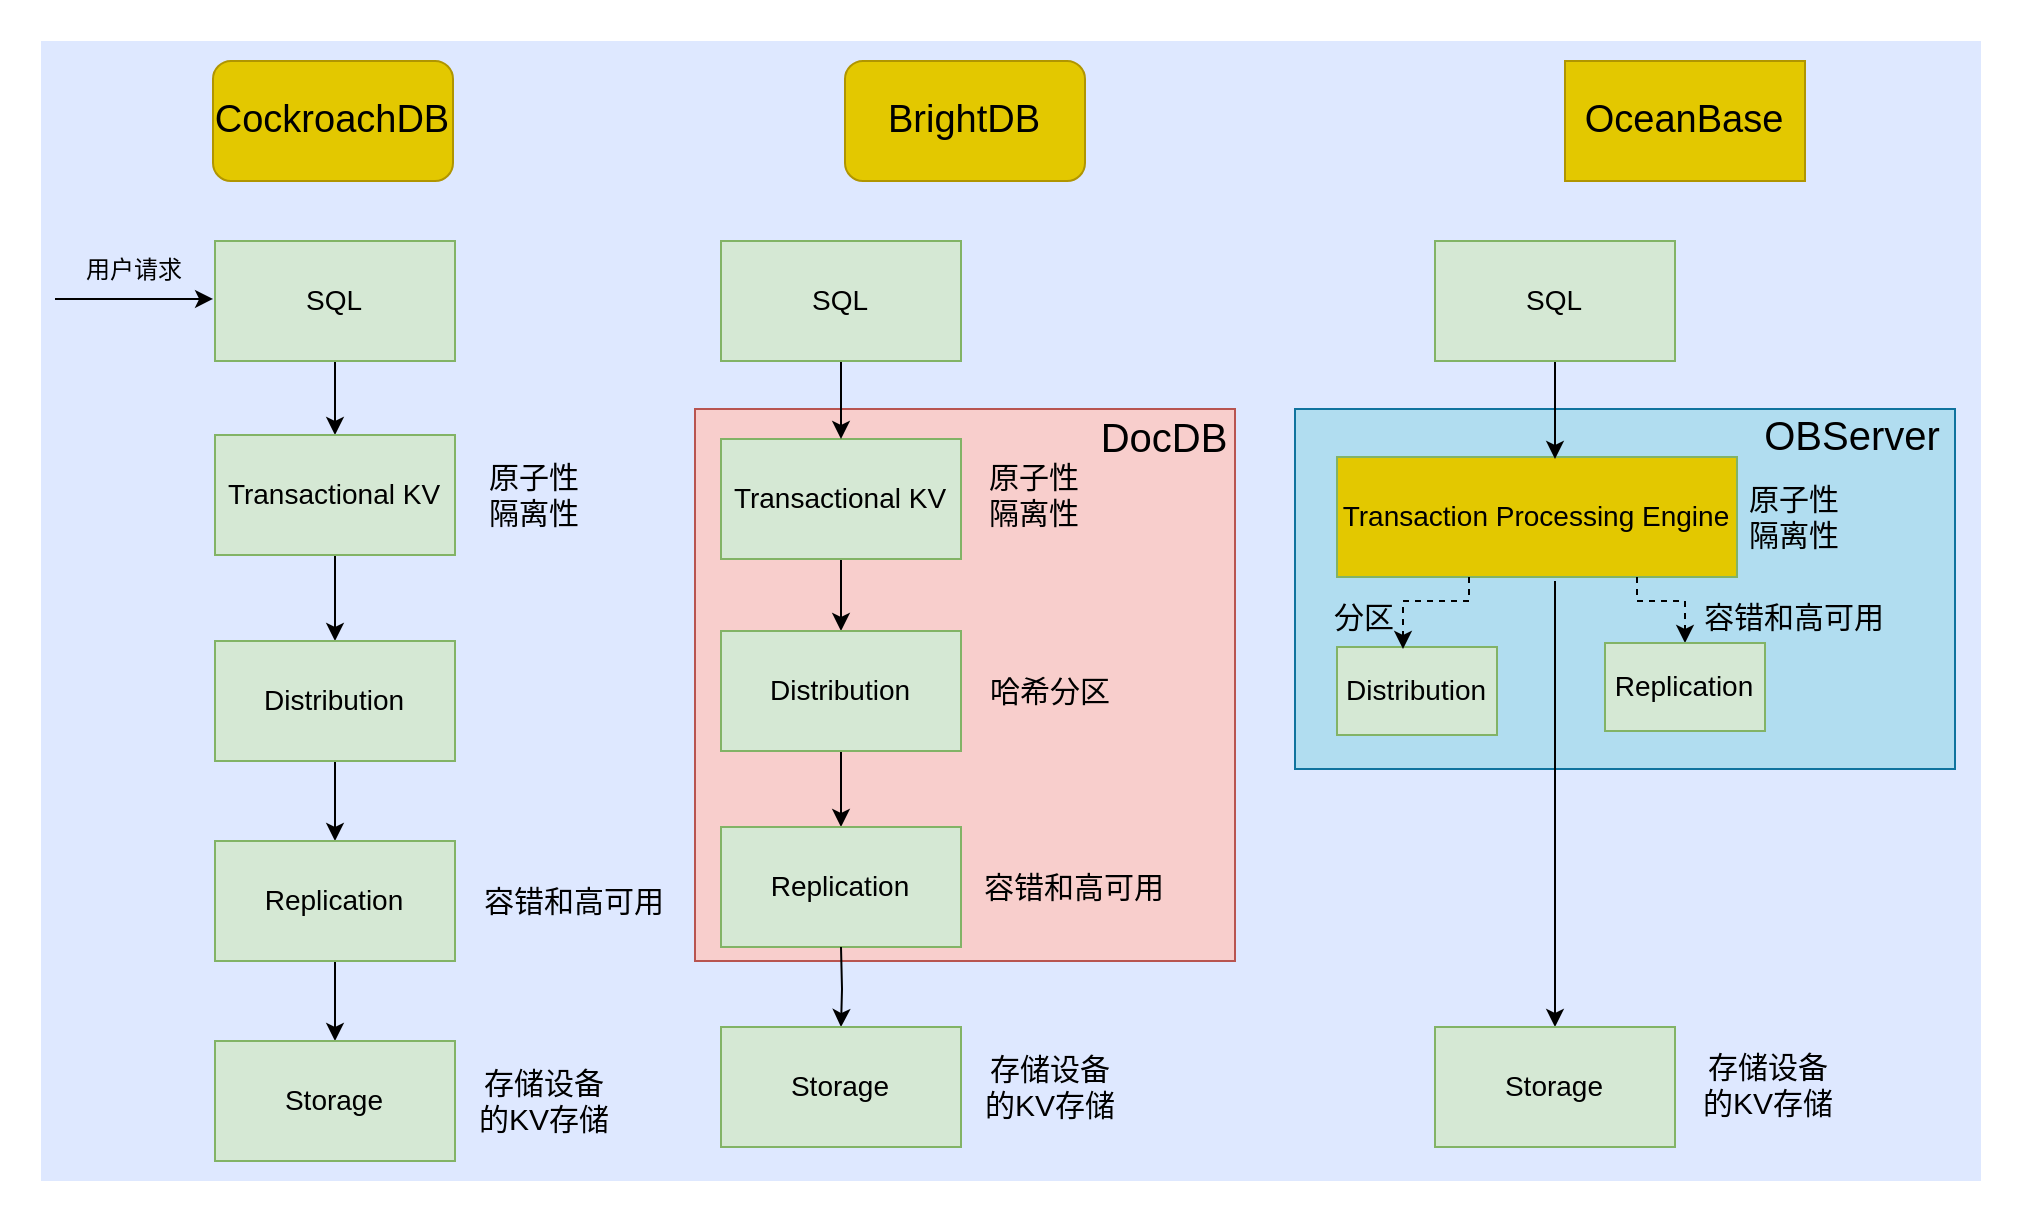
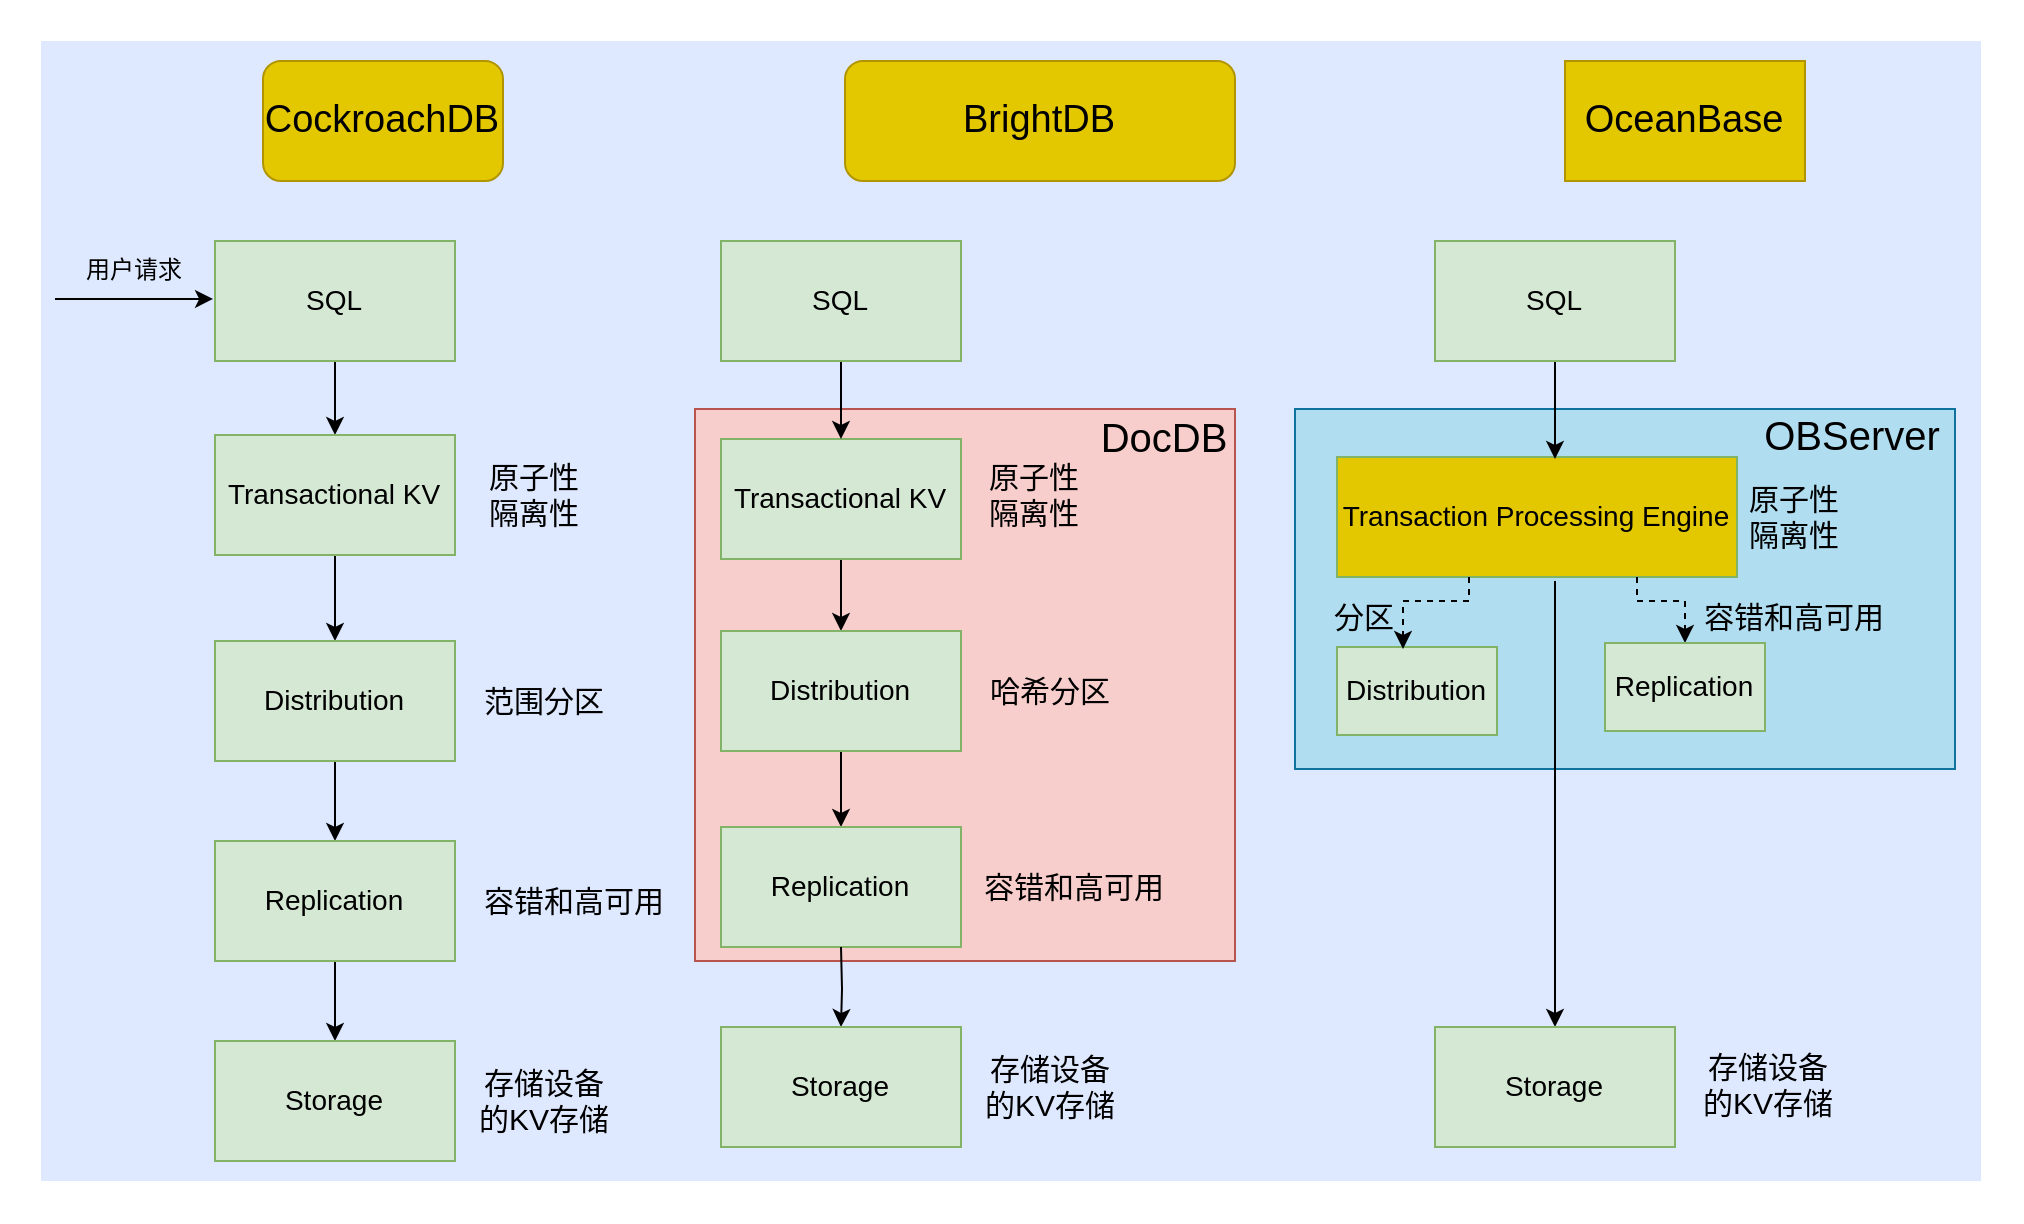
(333, 121) -> (383, 121)
(965, 121) -> (1040, 121)
none -> (545, 701)
